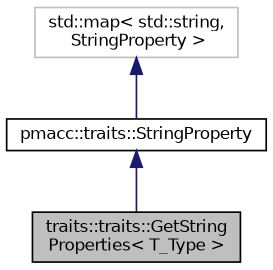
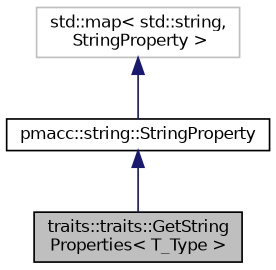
(136, 135) -> (138, 135)
